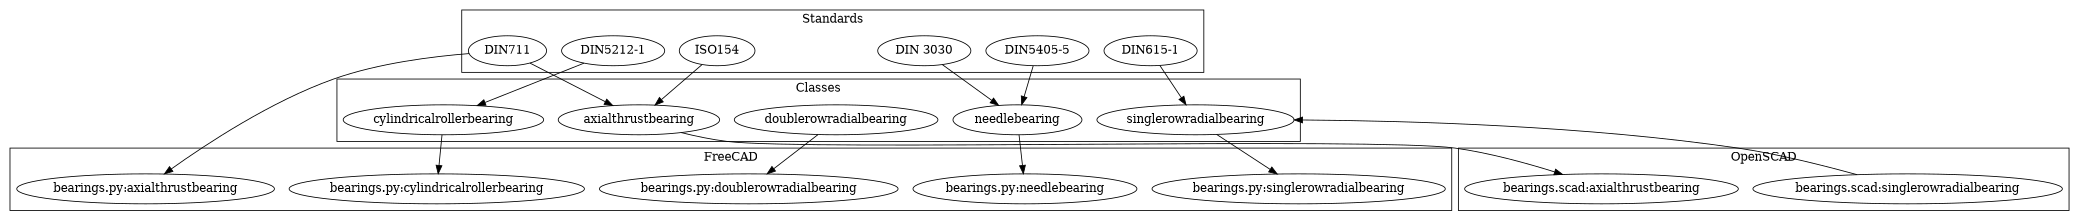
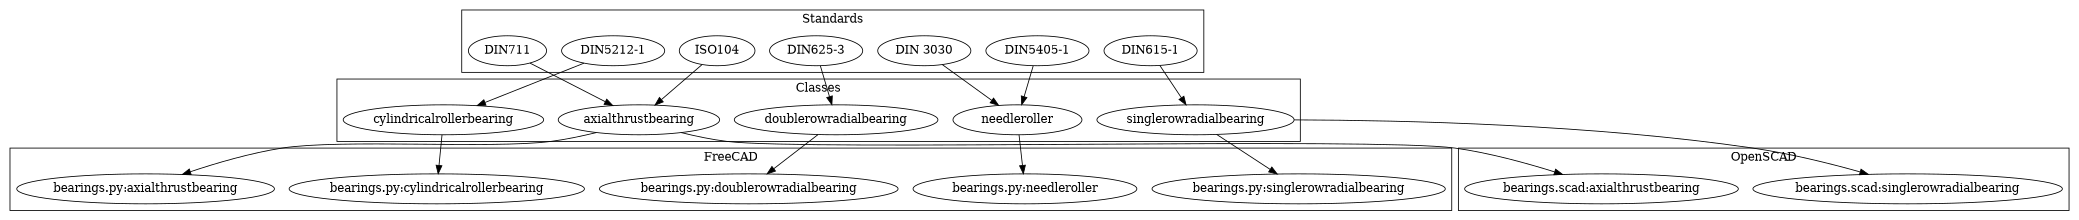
(717, 51) -> (717, 51)
none -> (816, 51)
(1037, 51) -> (1037, 51)
(311, 88) -> (392, 144)
(1017, 120) -> (1017, 120)
(1582, 131) -> (1579, 130)
(1025, 189) -> (1025, 189)
